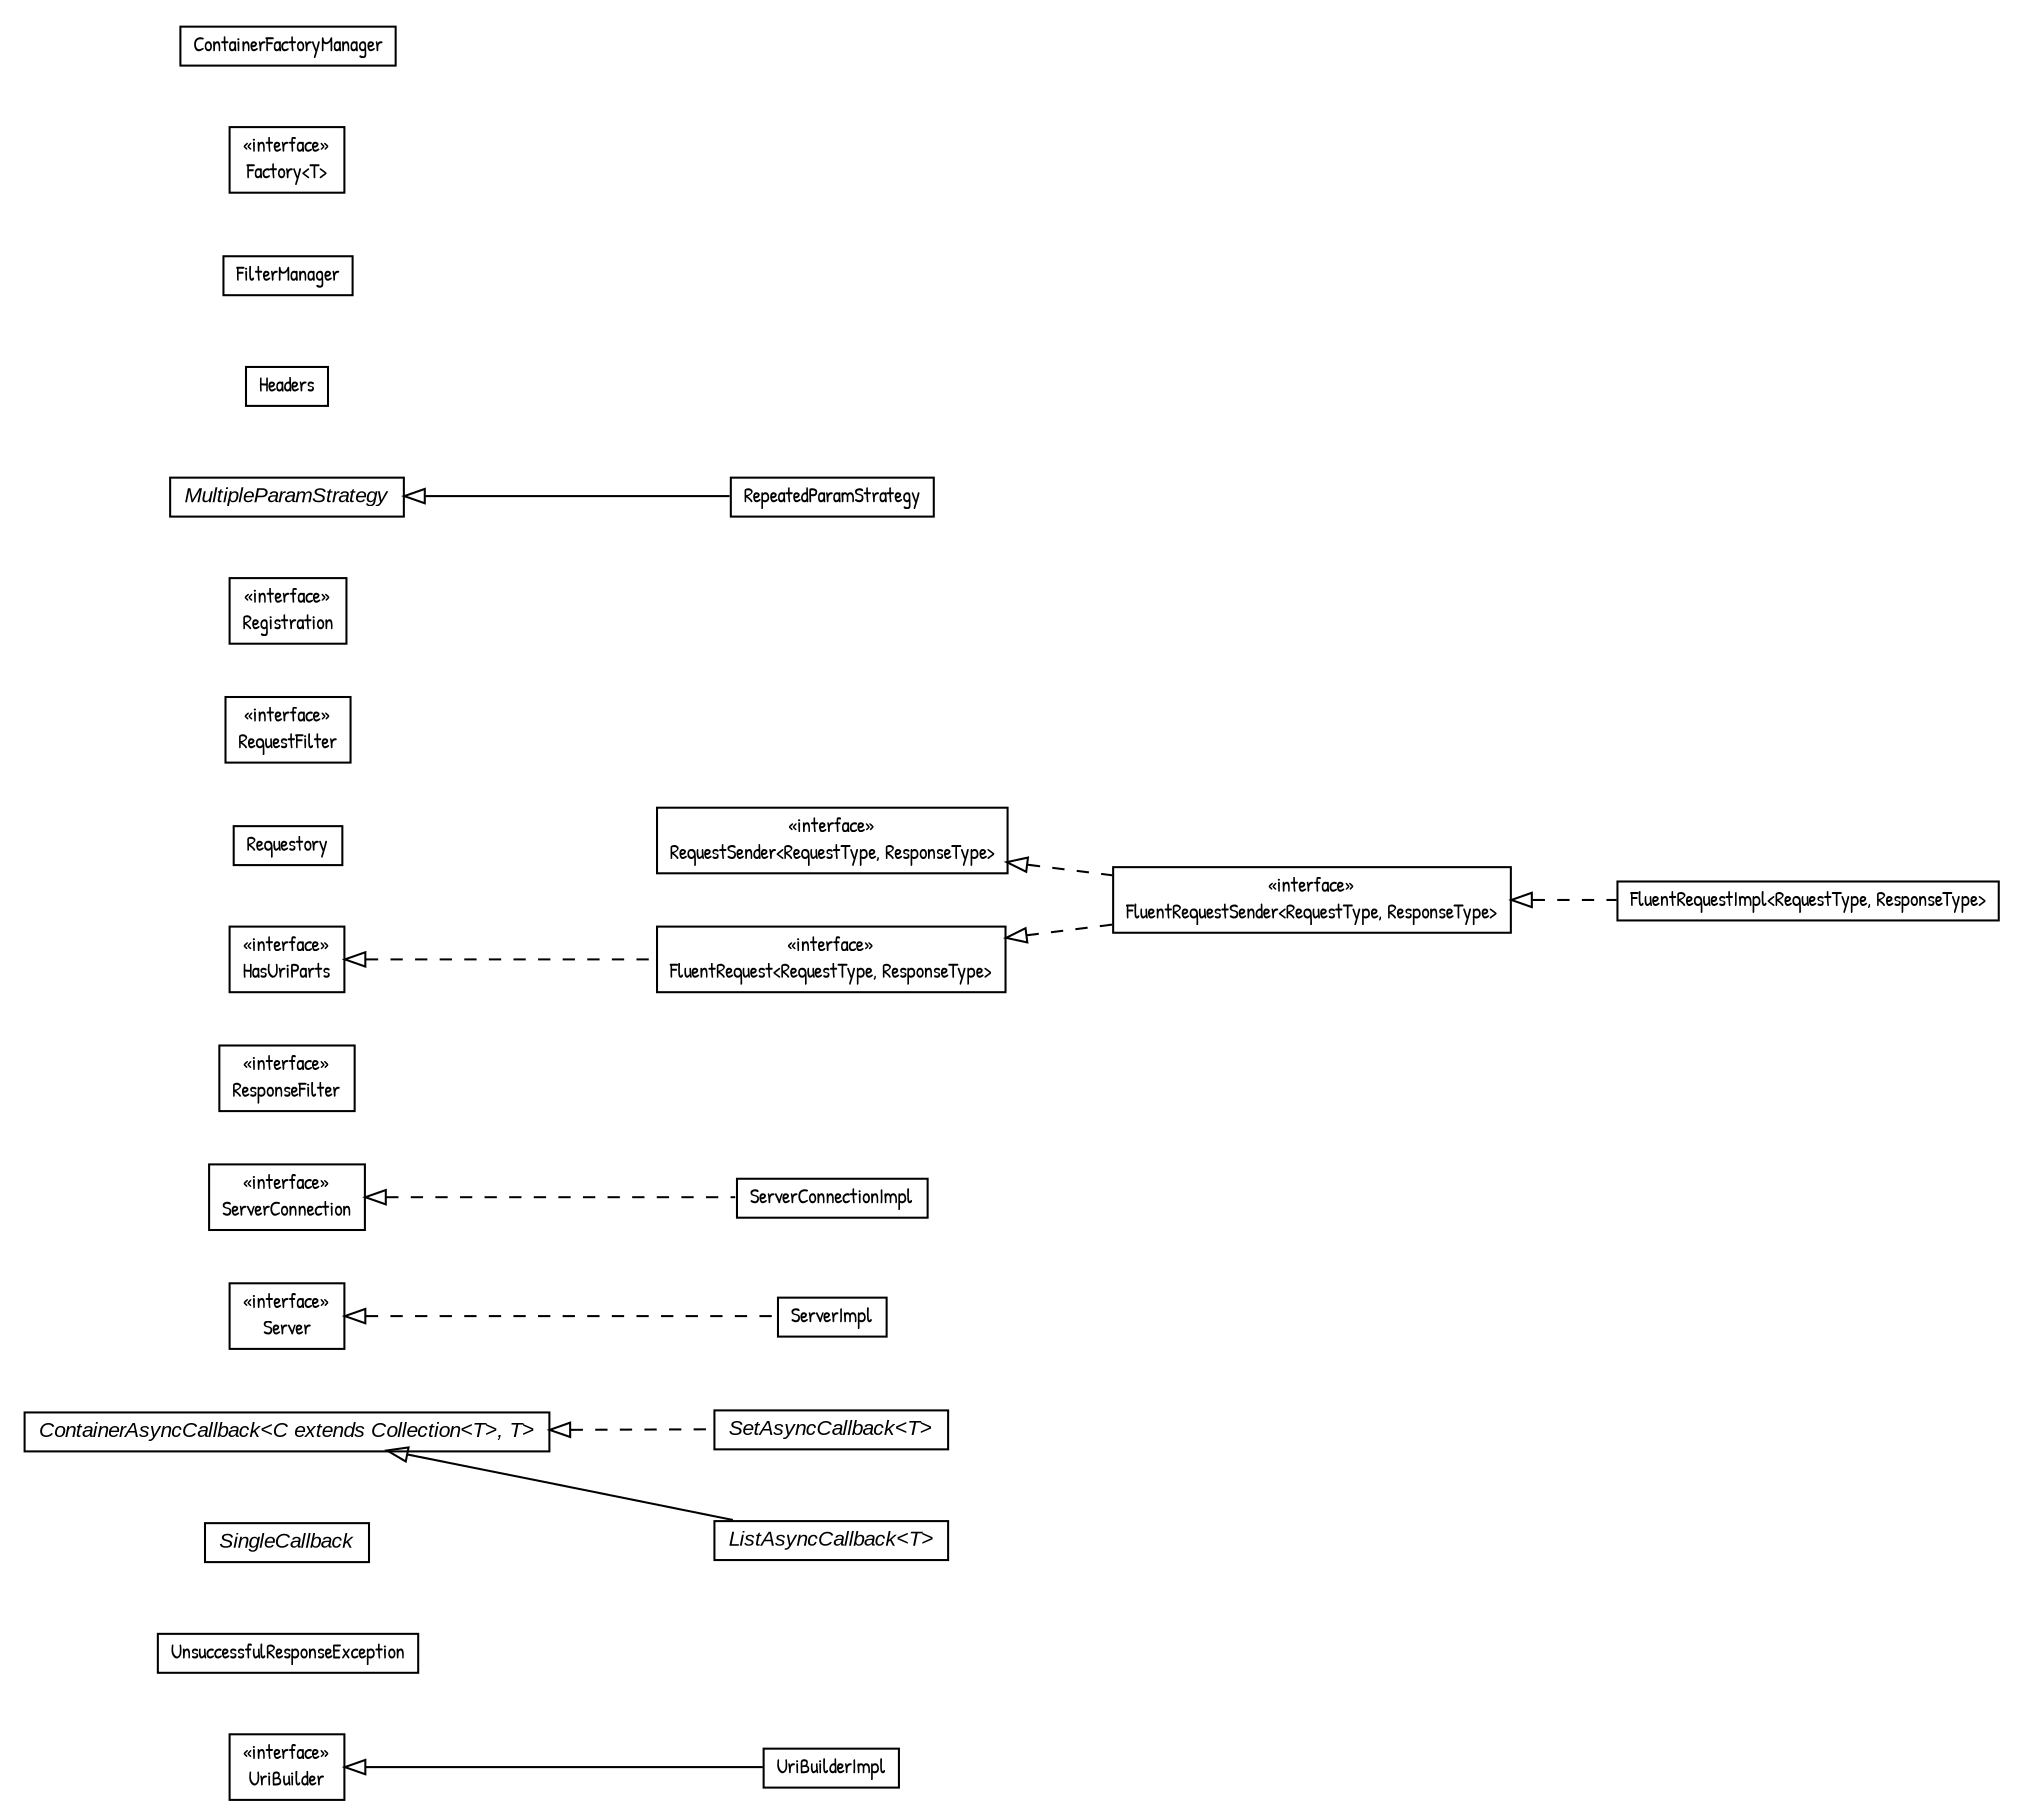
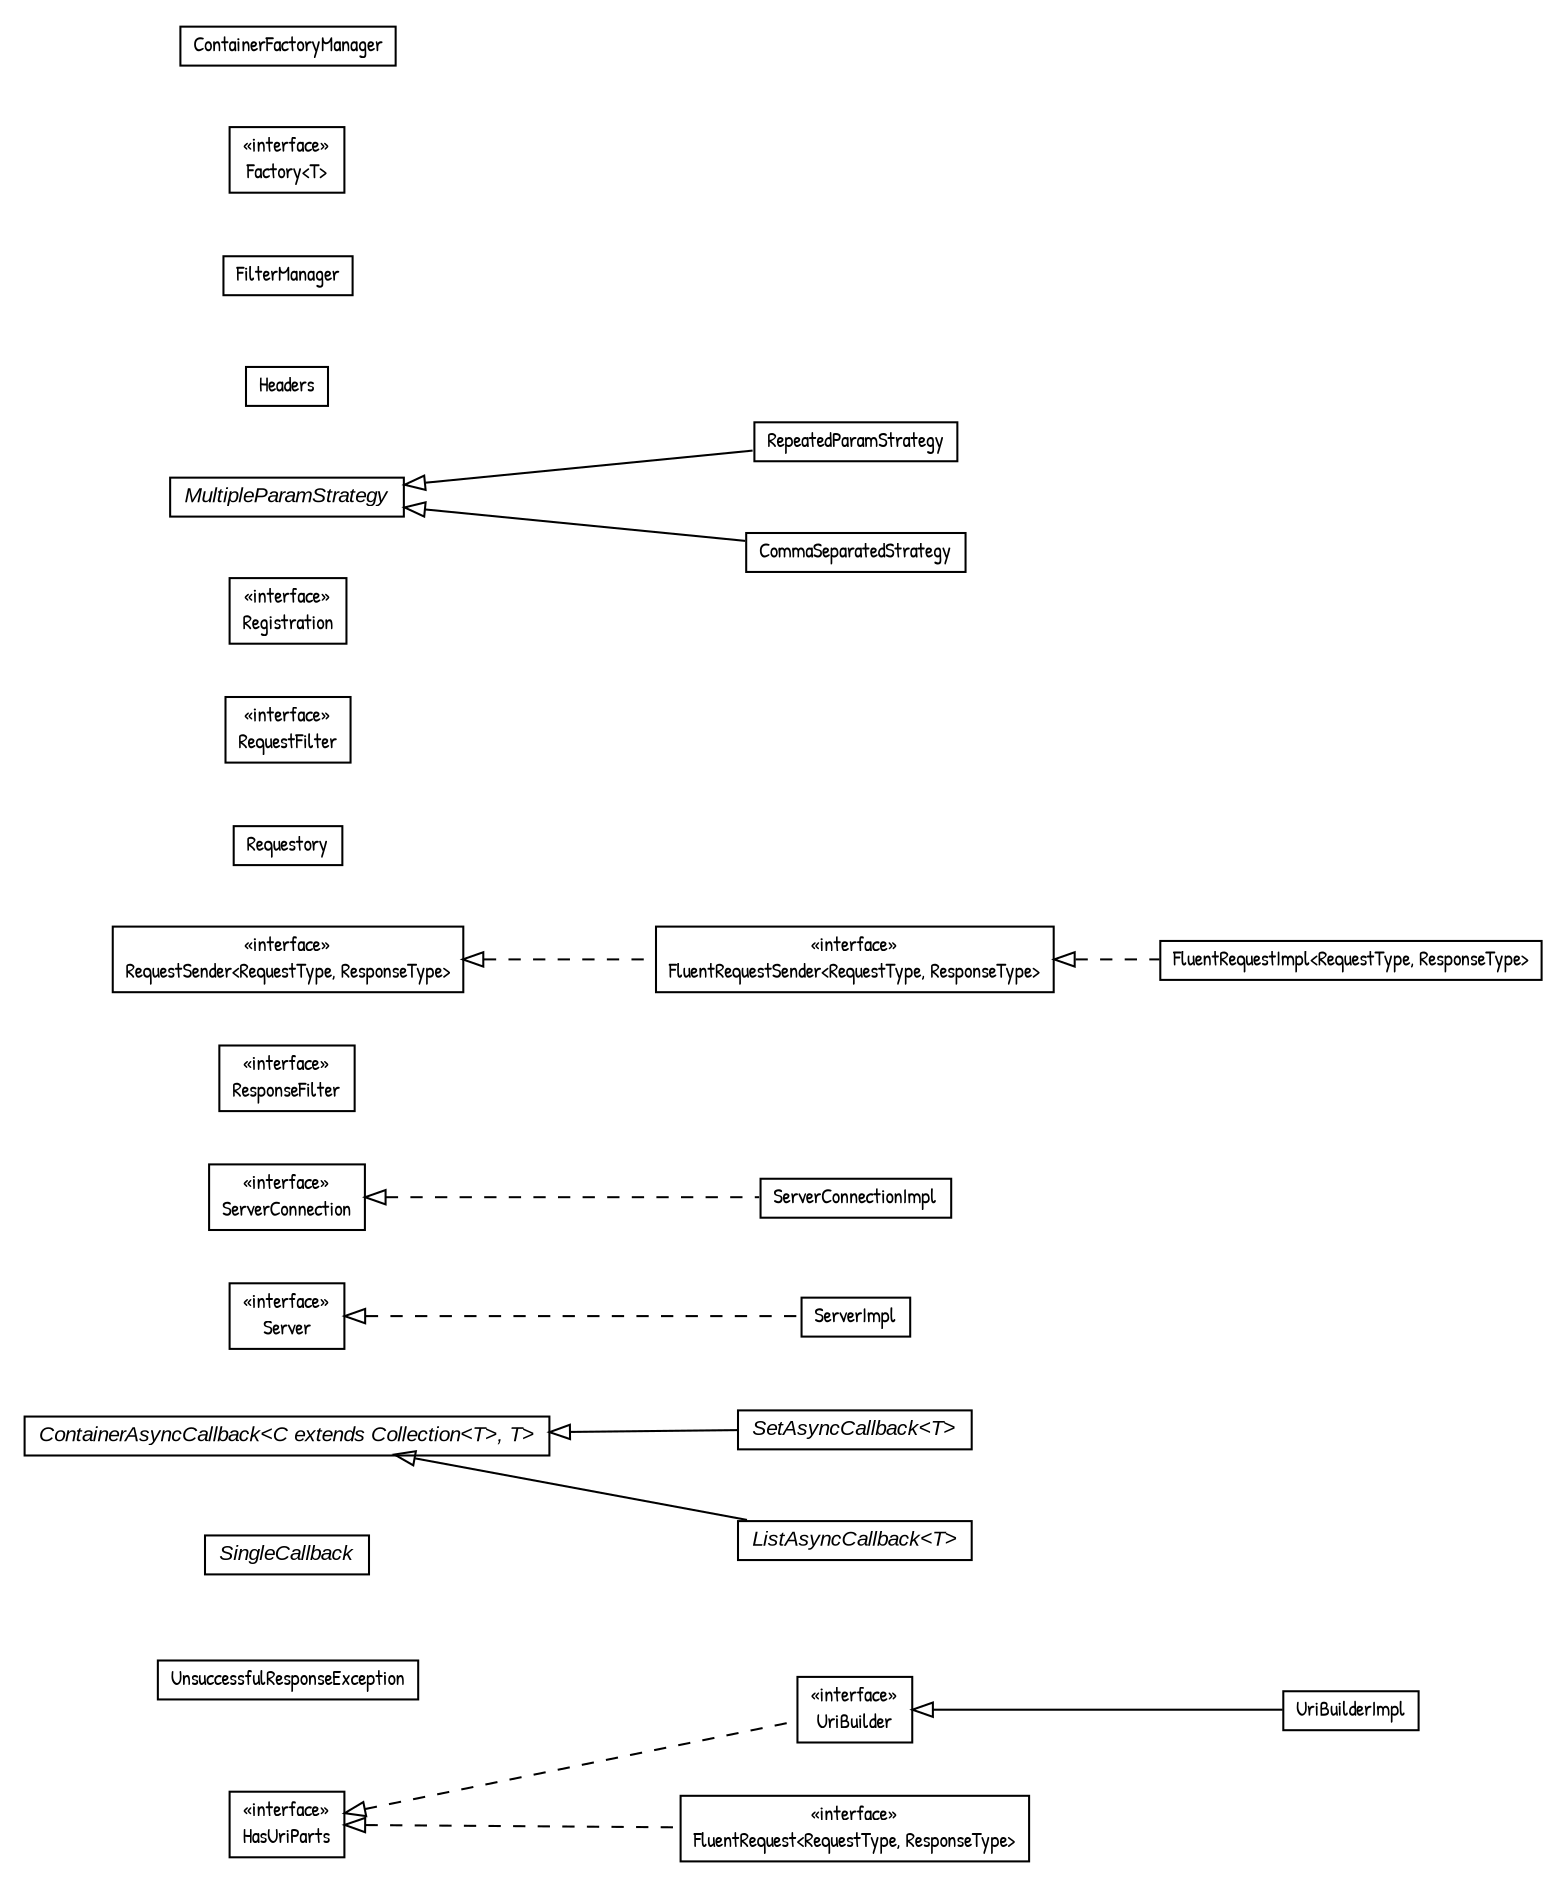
none -> (855, 551)
(1070, 930) -> none
(642, 1430) -> (654, 1431)
none -> (581, 1765)
